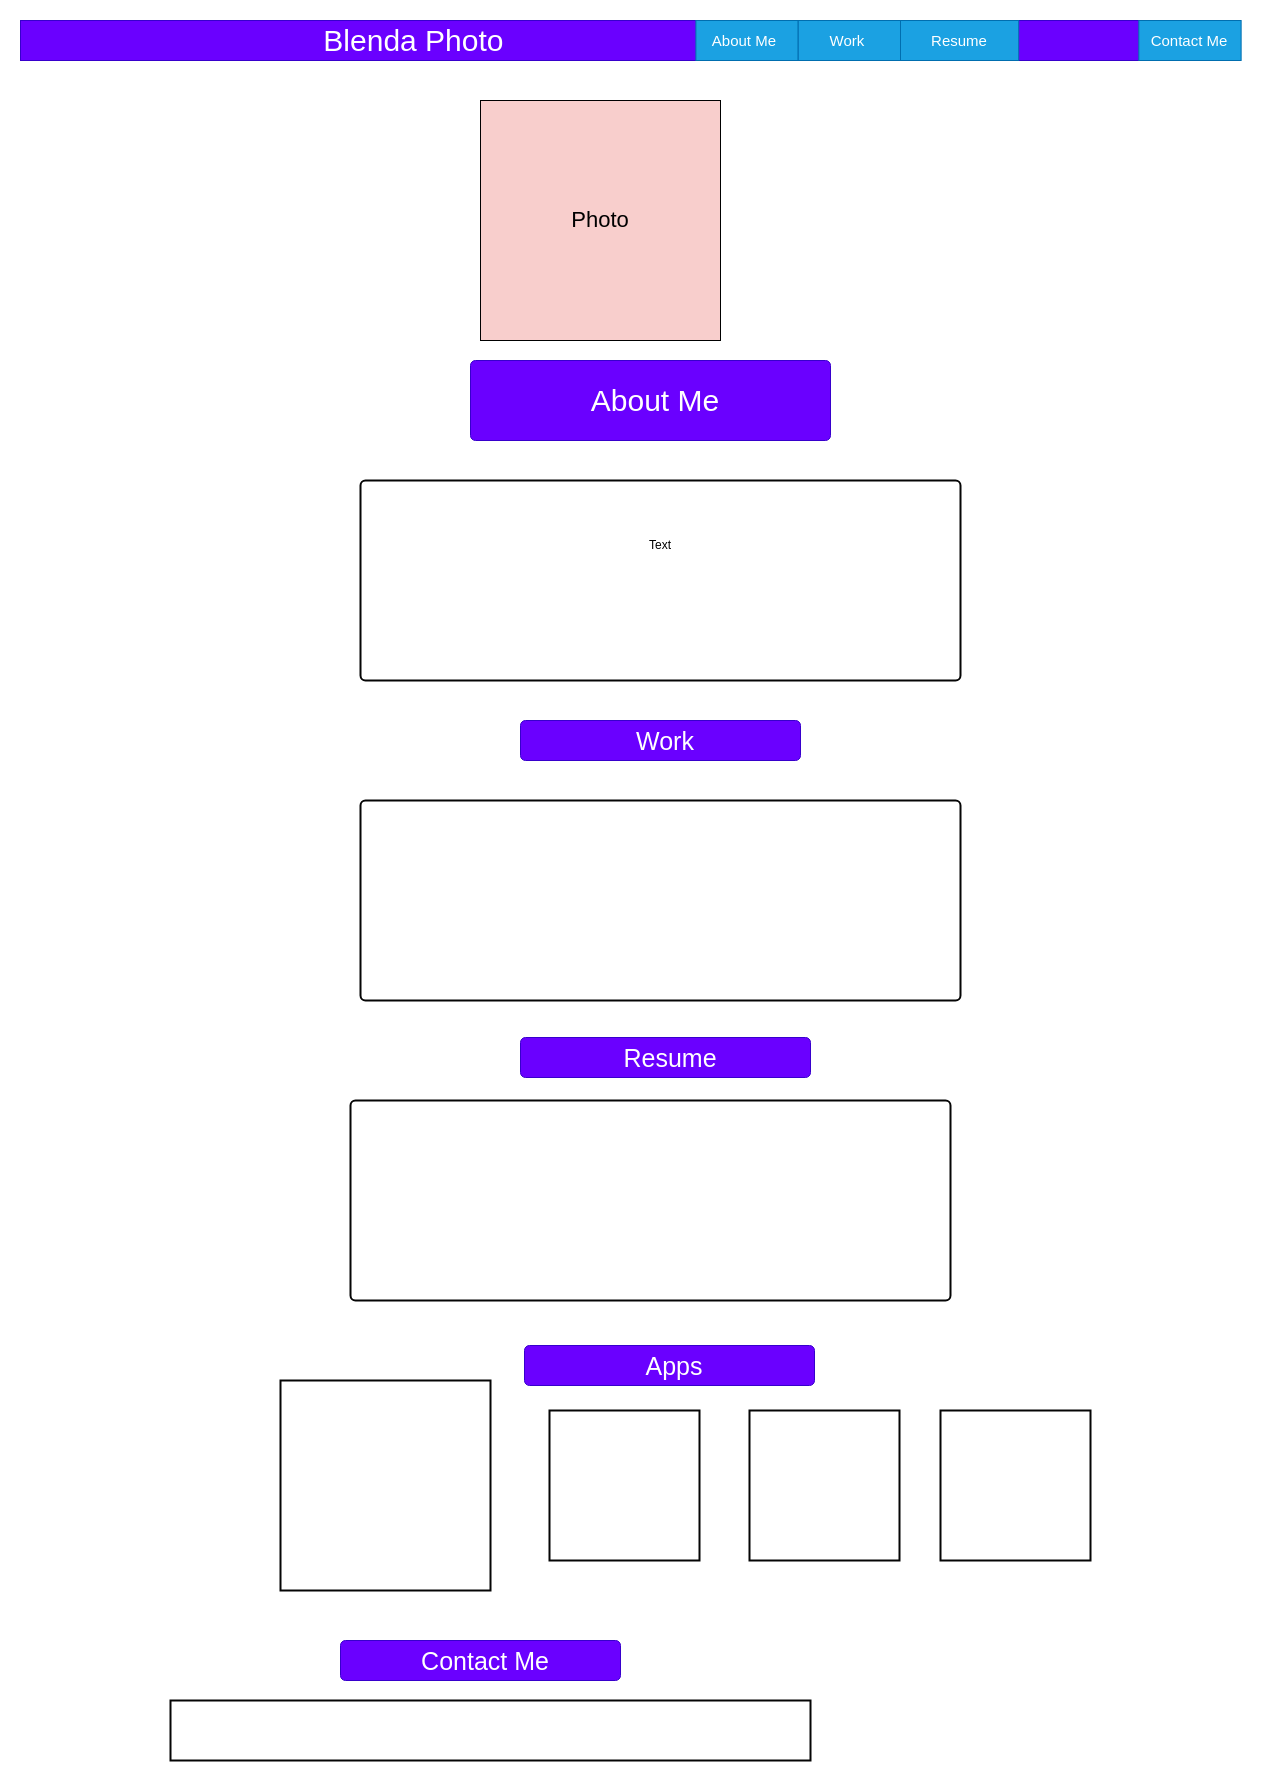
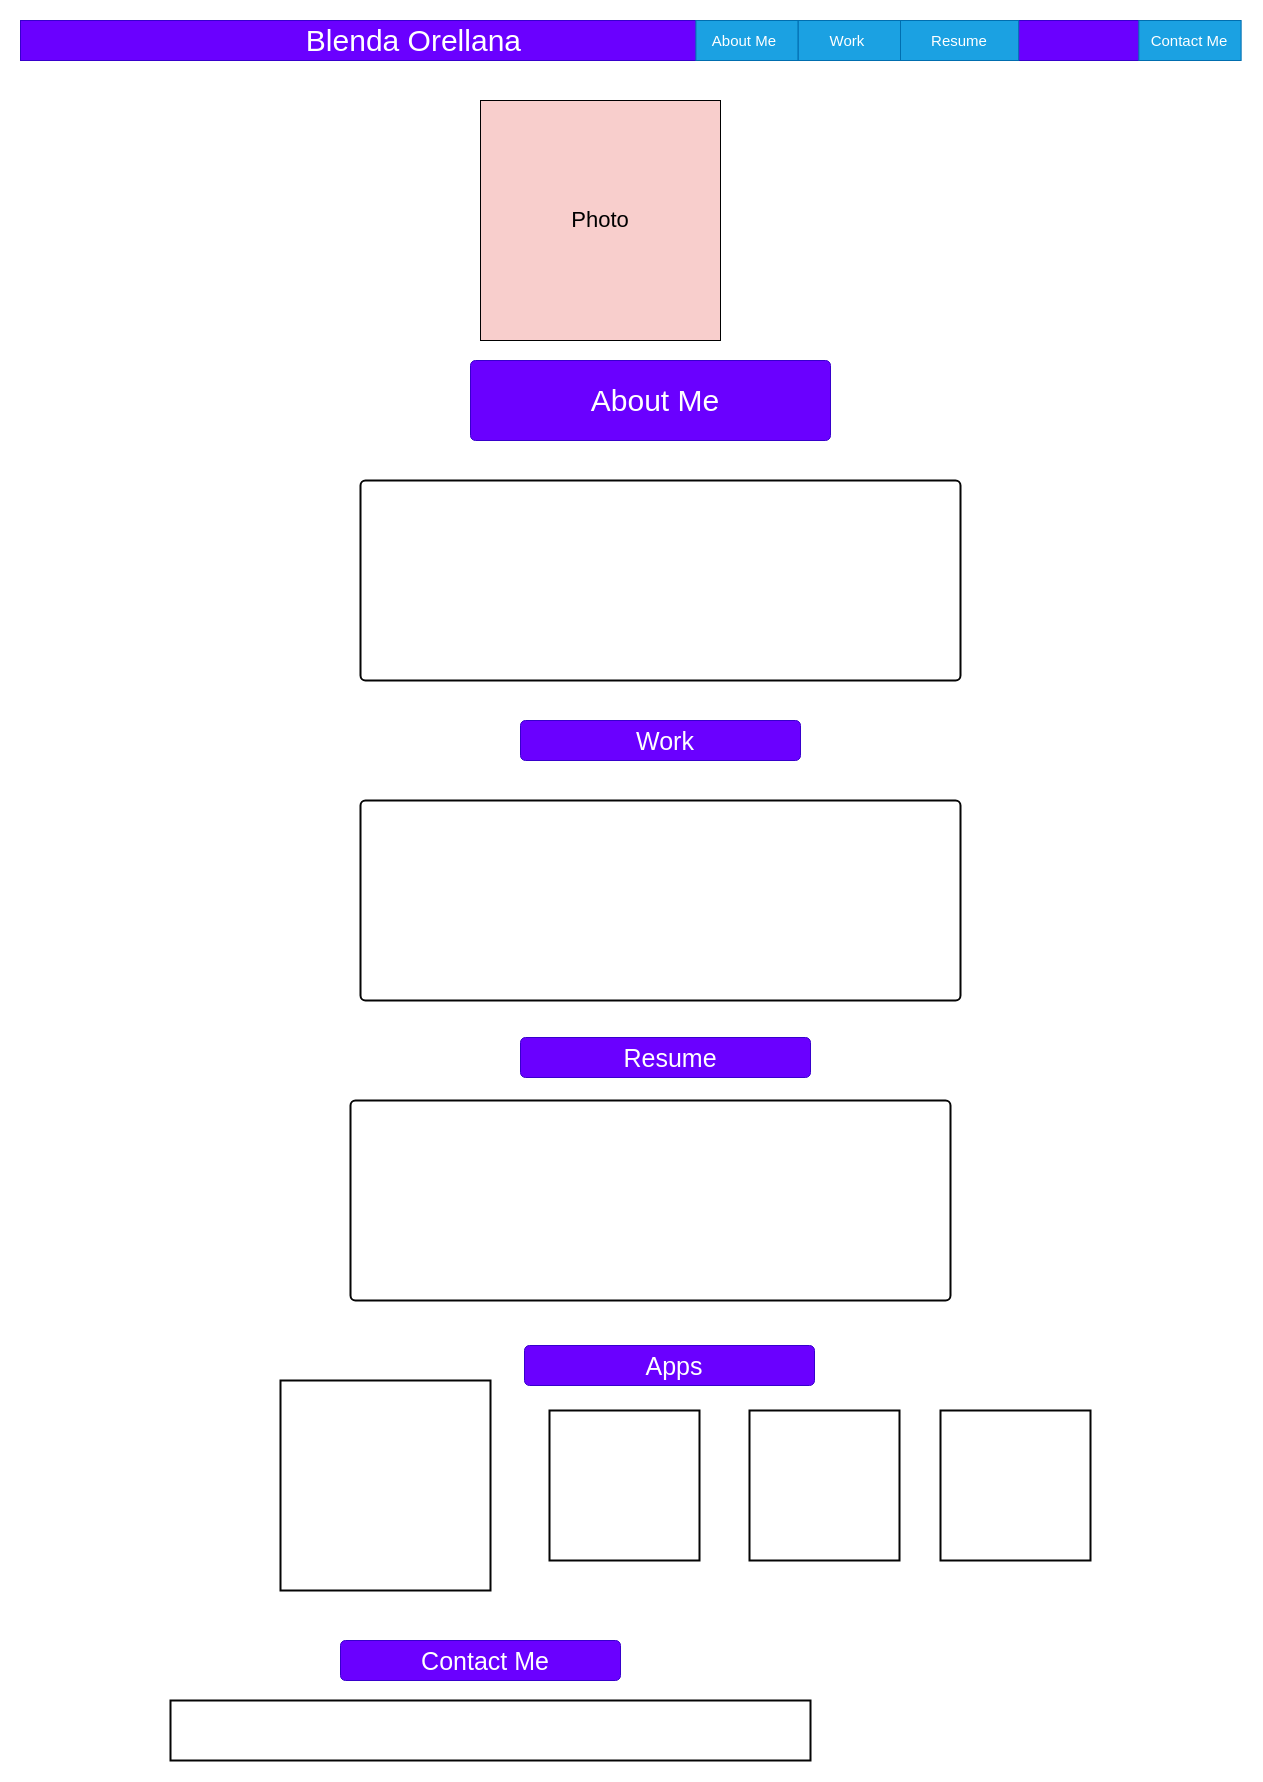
(417, 41) -> (417, 41)
(661, 546) -> none
